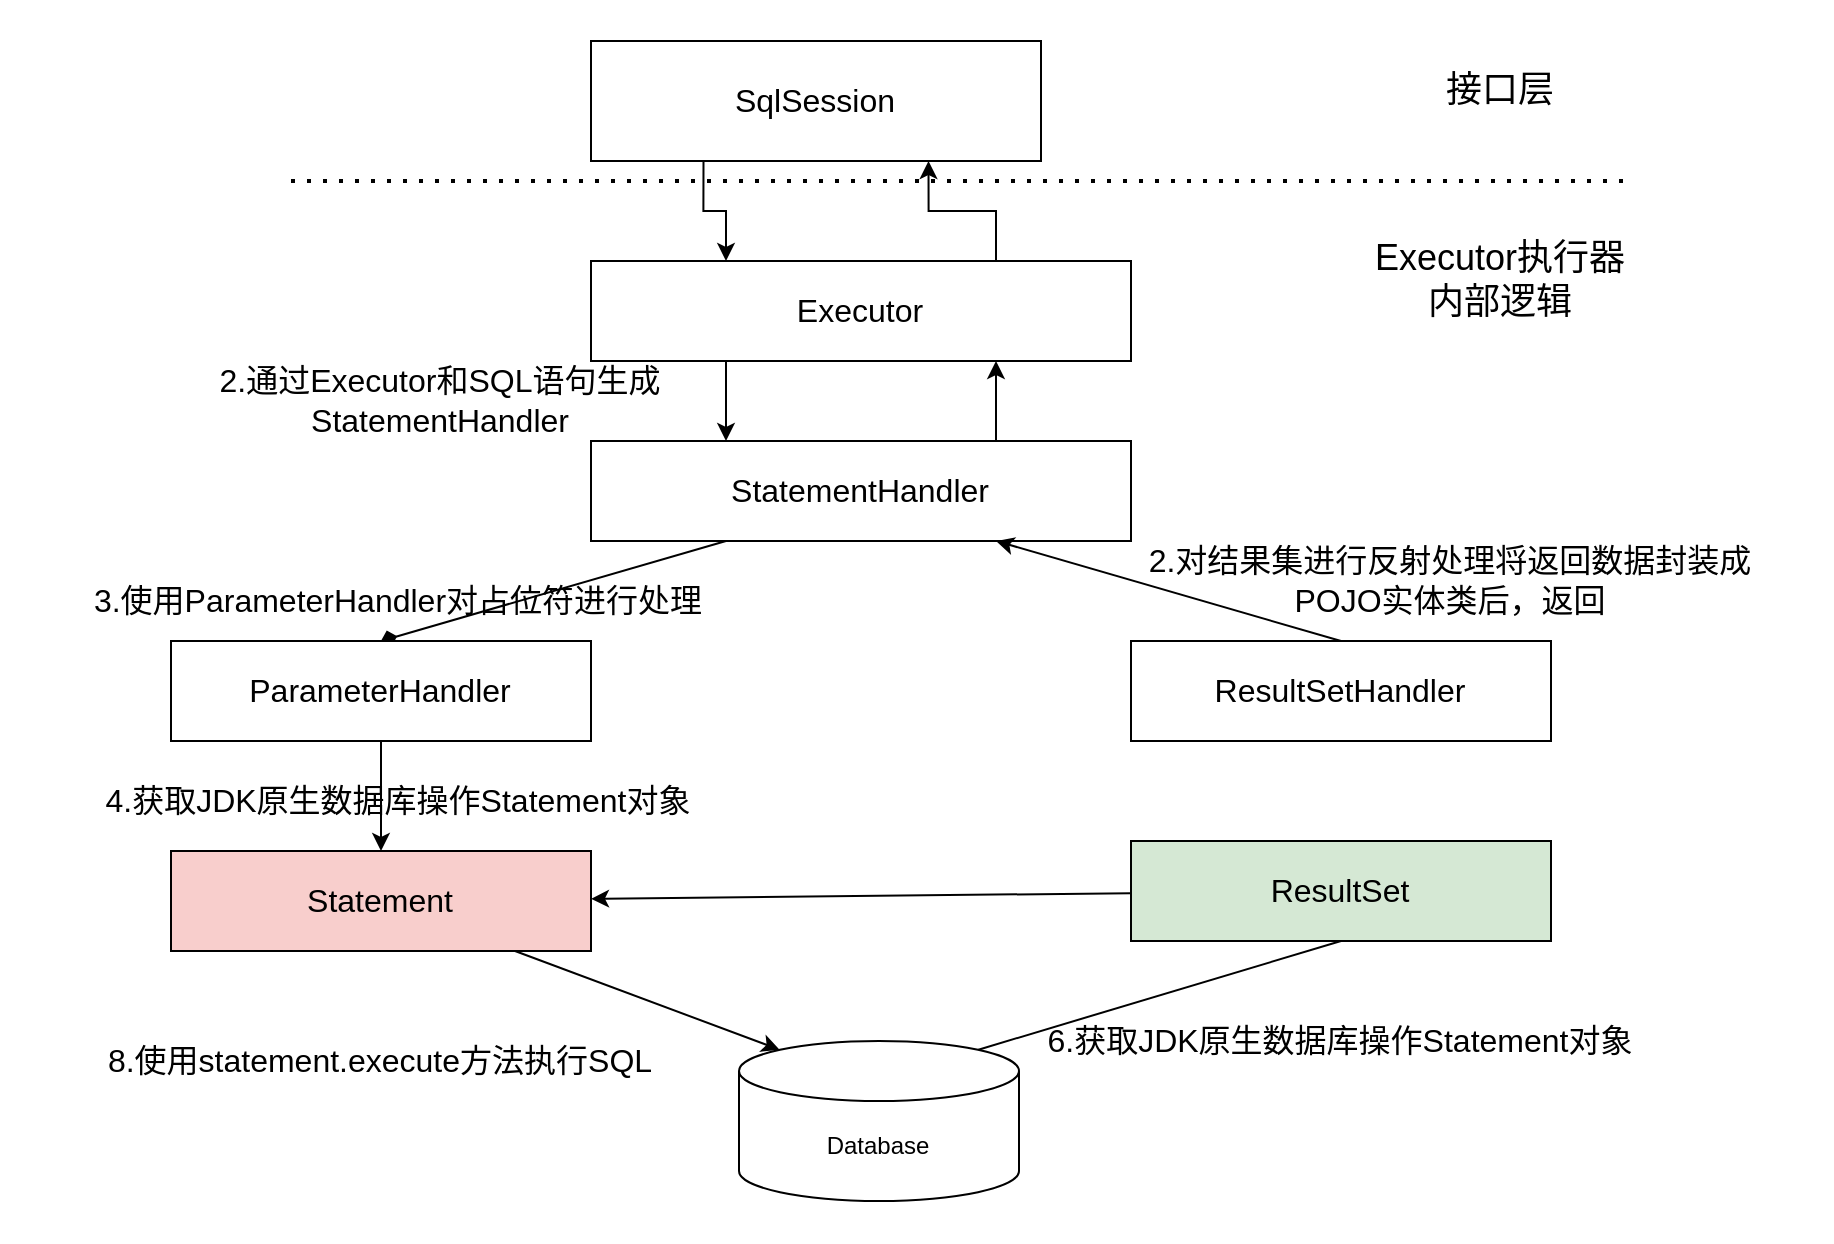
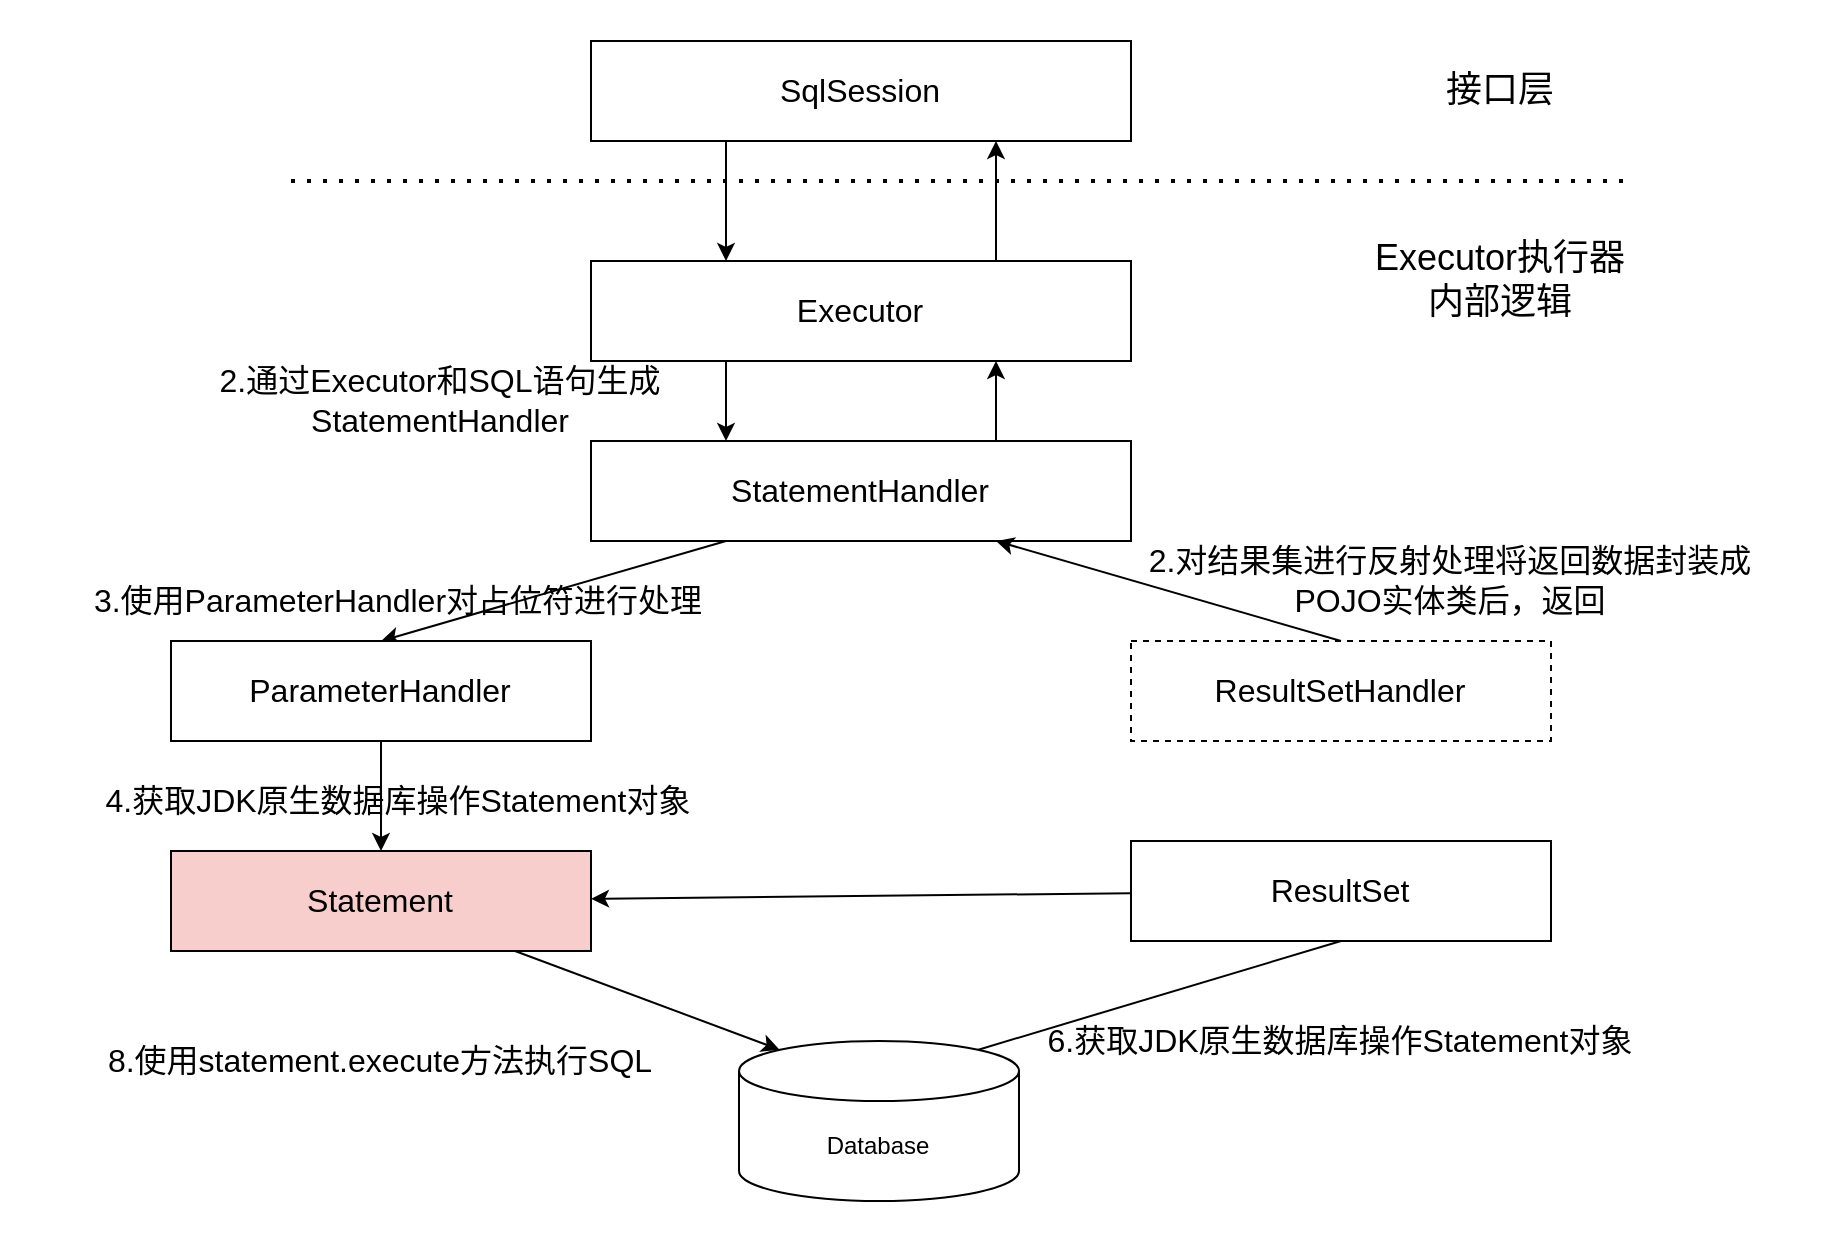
(816, 101) -> (861, 91)
(397, 636) -> (395, 637)
(1341, 691) -> (1341, 691)
(1341, 891) -> (1341, 891)
